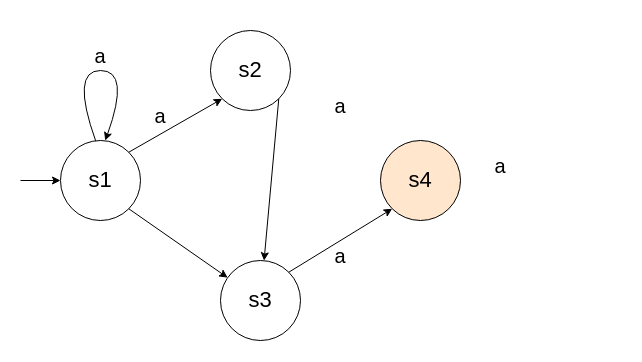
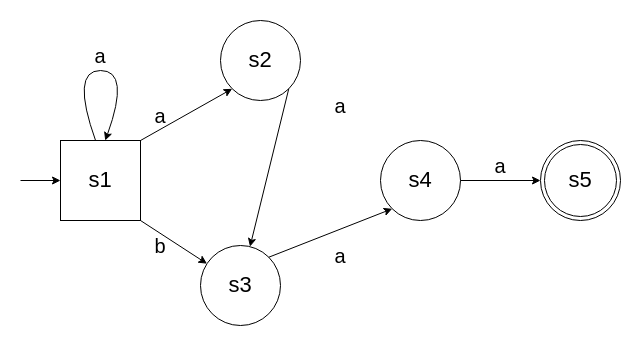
(251, 71) -> (261, 61)
(101, 181) -> (101, 181)
(421, 181) -> (421, 181)
none -> (497, 181)
none -> (581, 181)
none -> (161, 246)
(261, 301) -> (241, 286)
